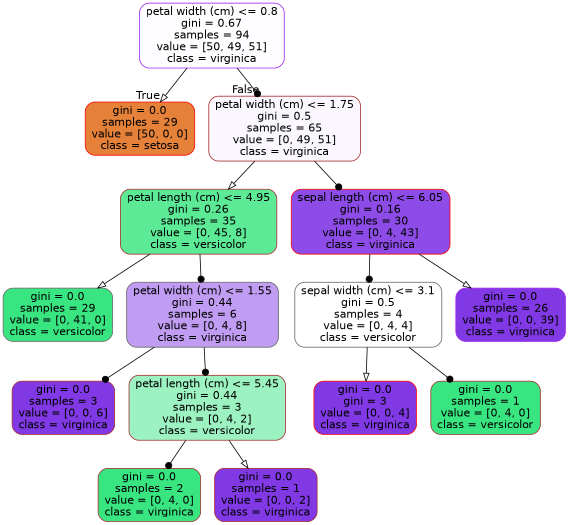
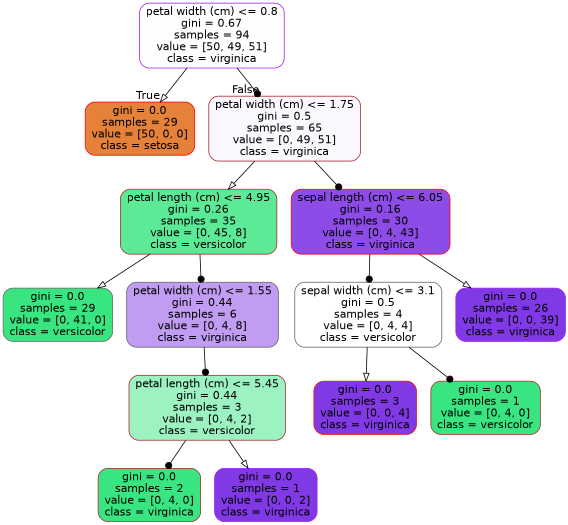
(63, 408) -> none
(365, 408) -> (365, 408)
(266, 495) -> (266, 495)
